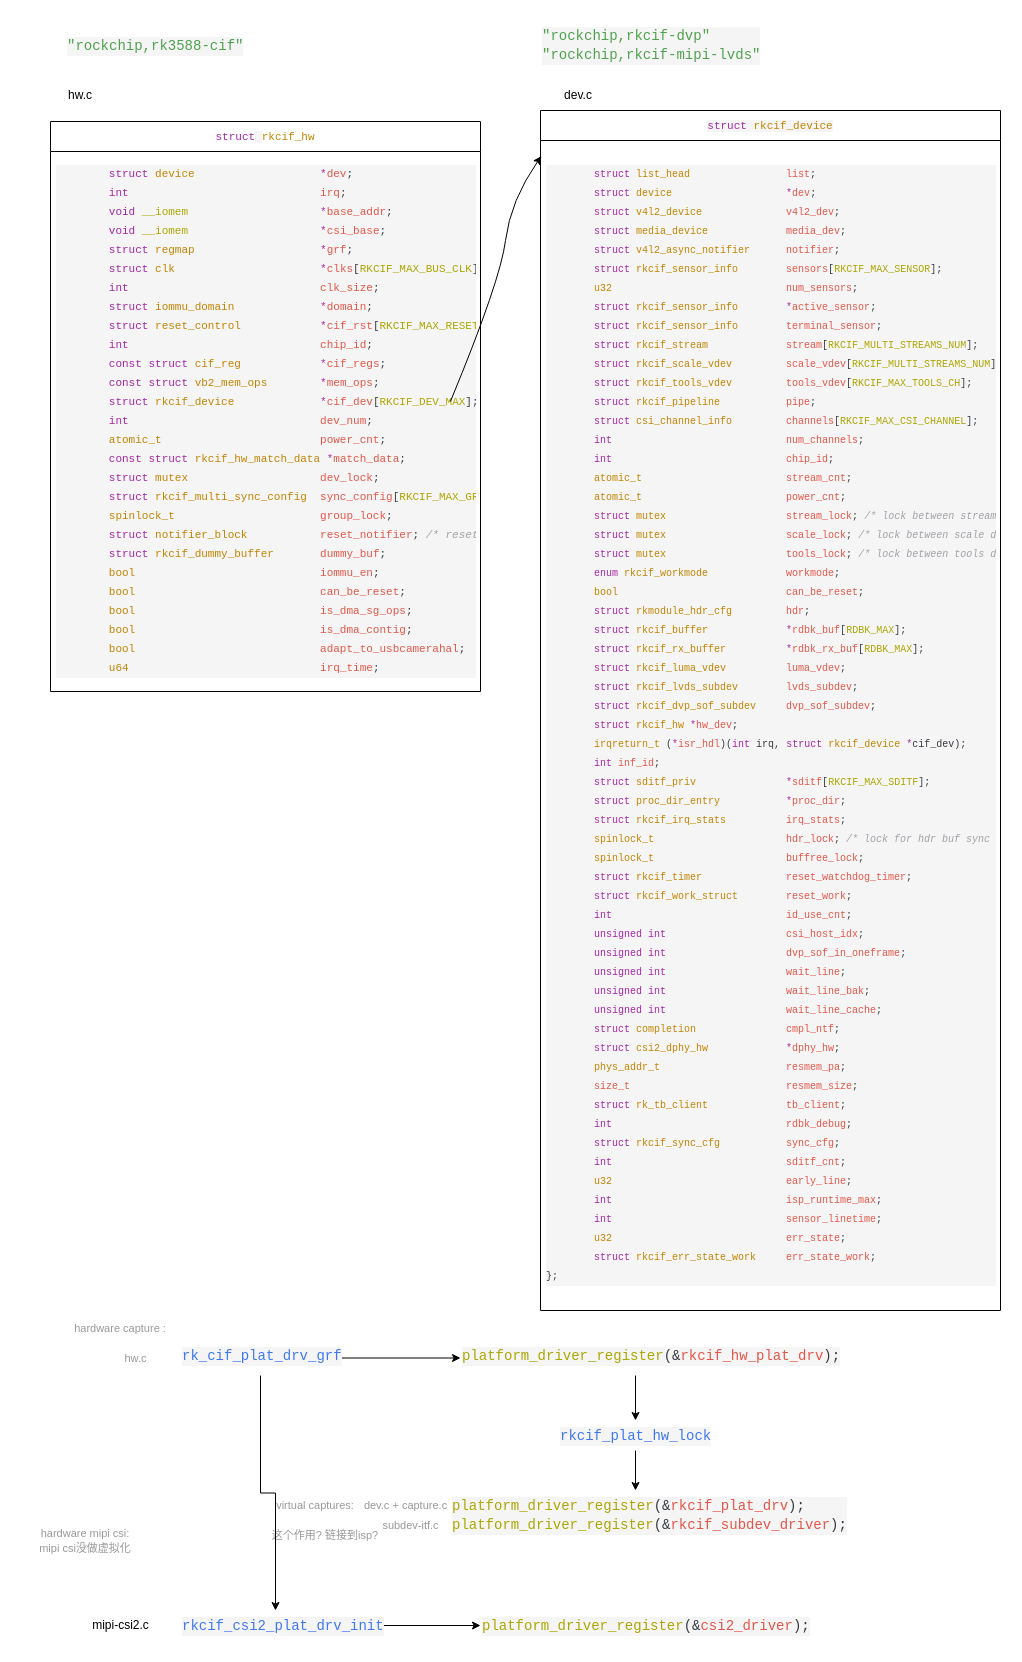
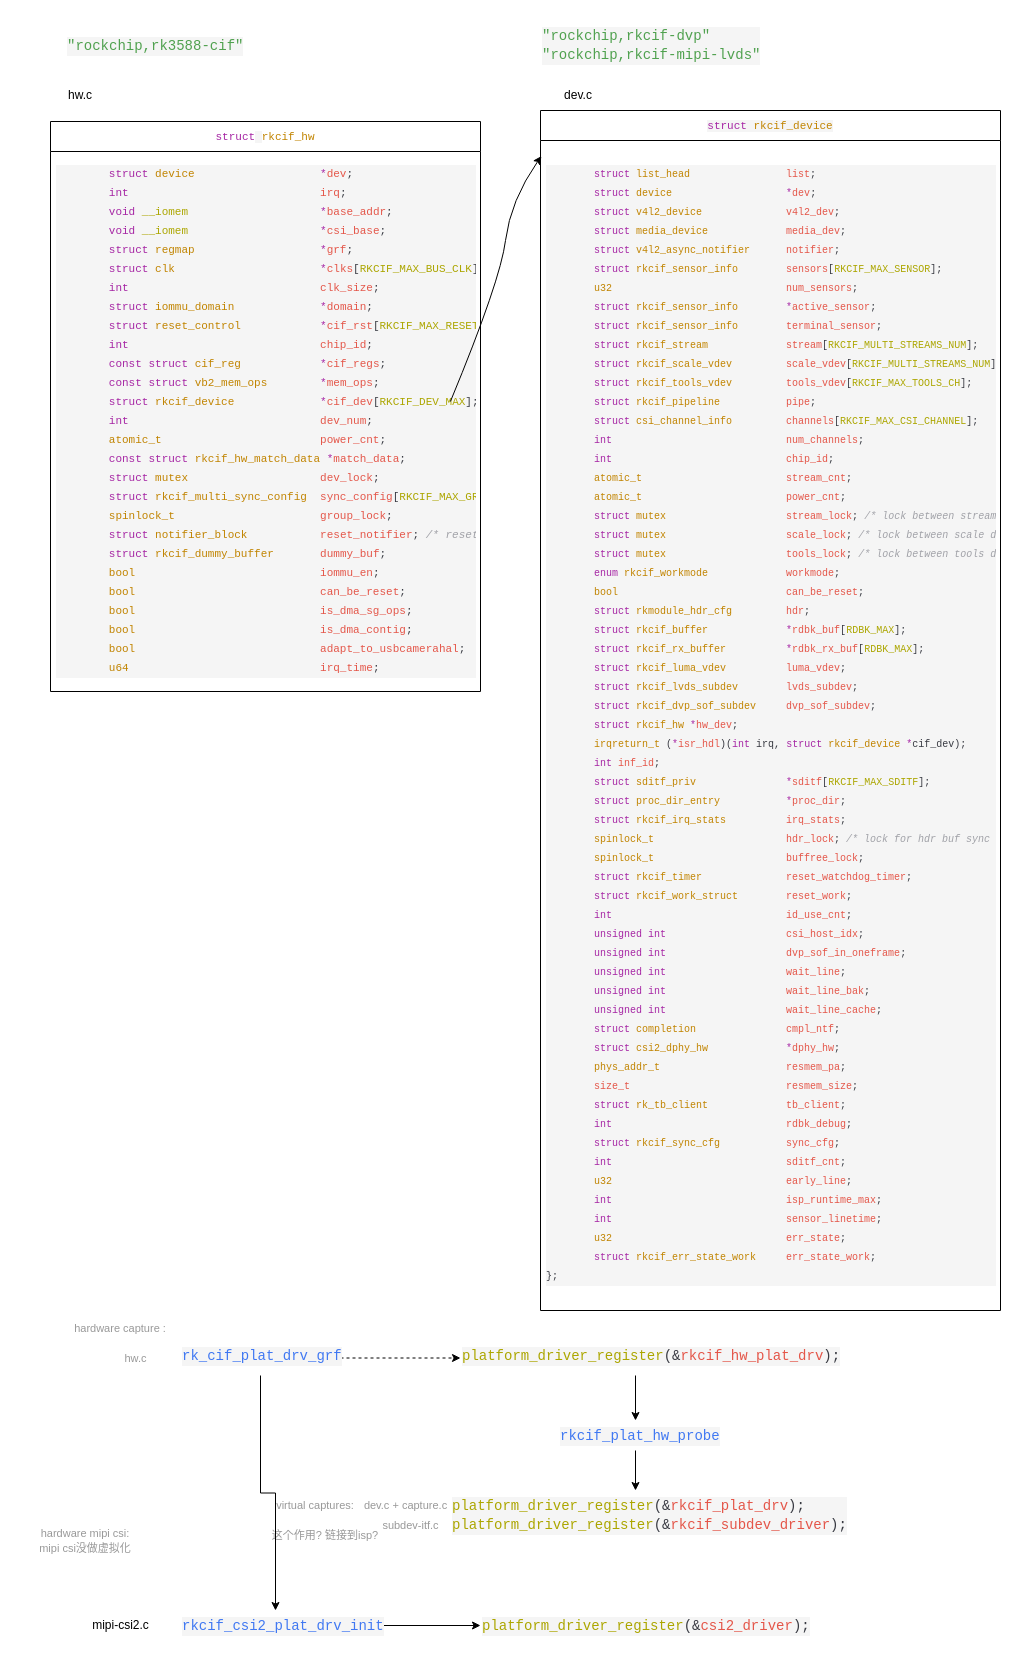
(398, 1358) -> (398, 1358)
(616, 1435) -> (621, 1435)
